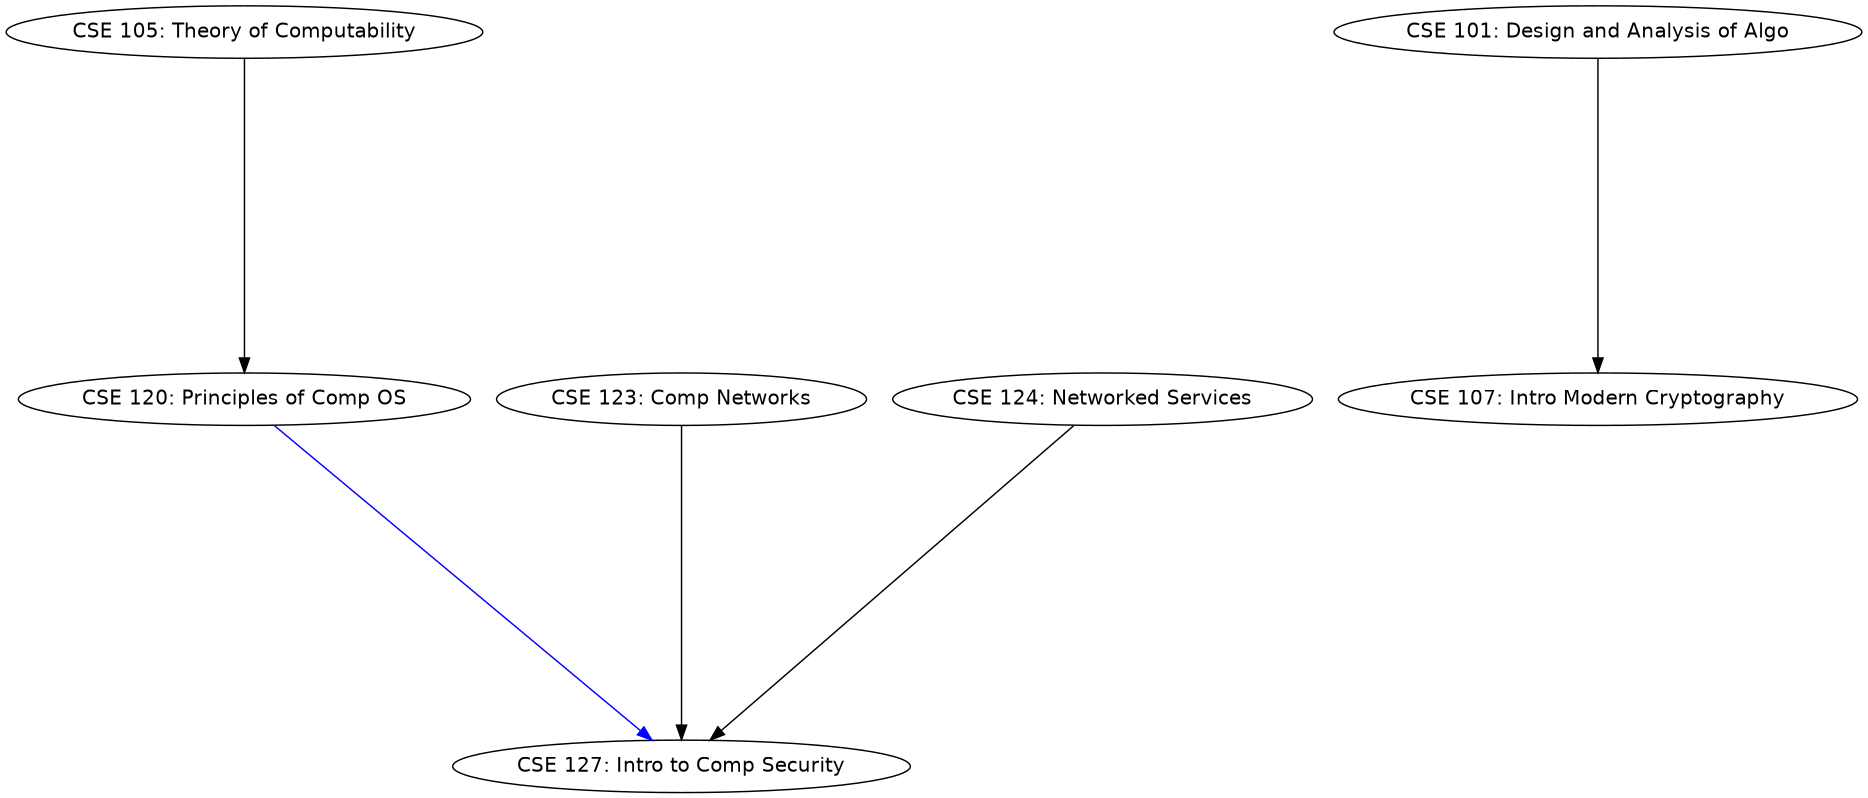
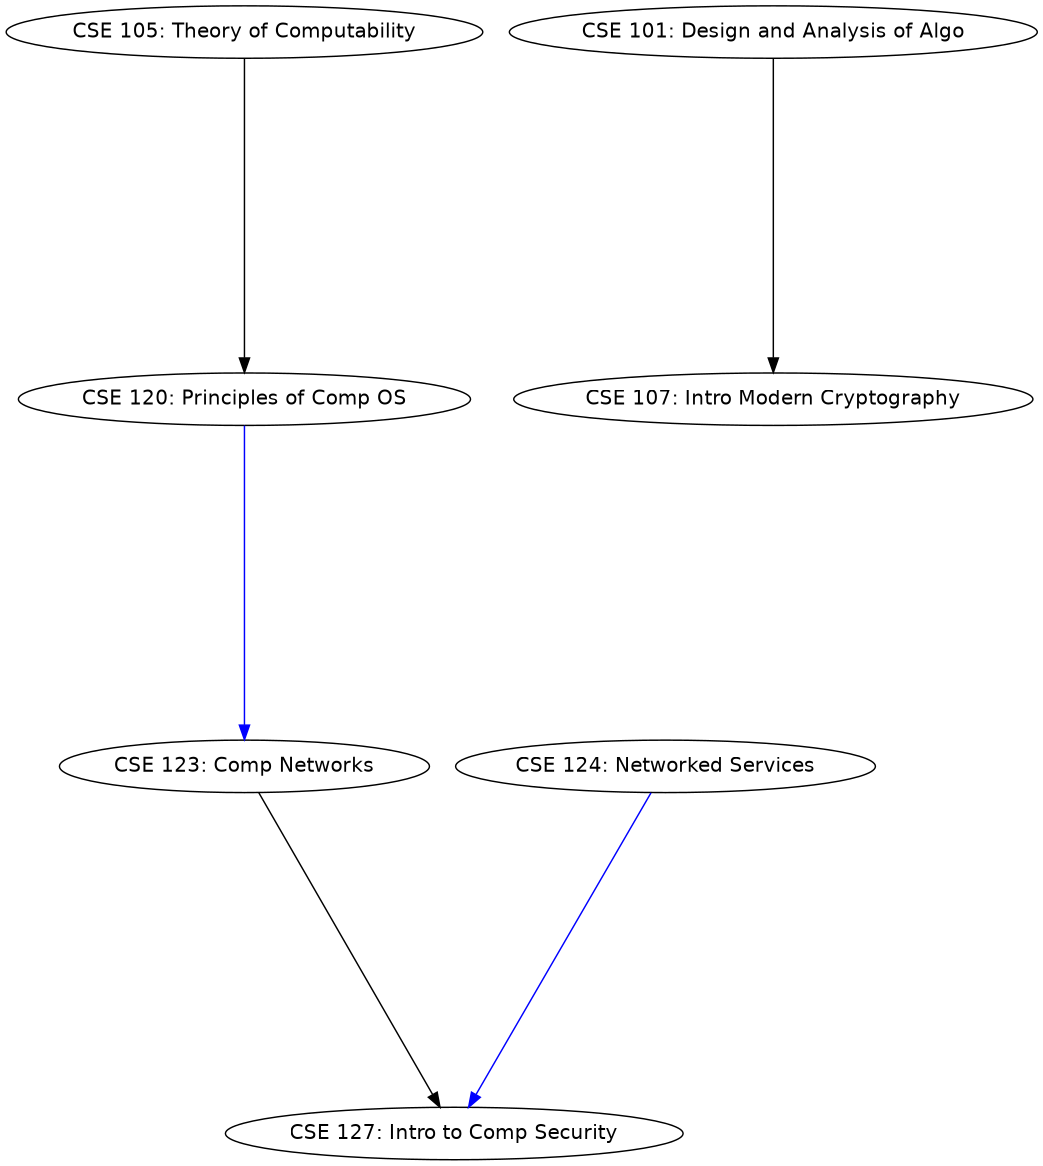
(457, 578) -> (244, 575)
(897, 578) -> (564, 944)
